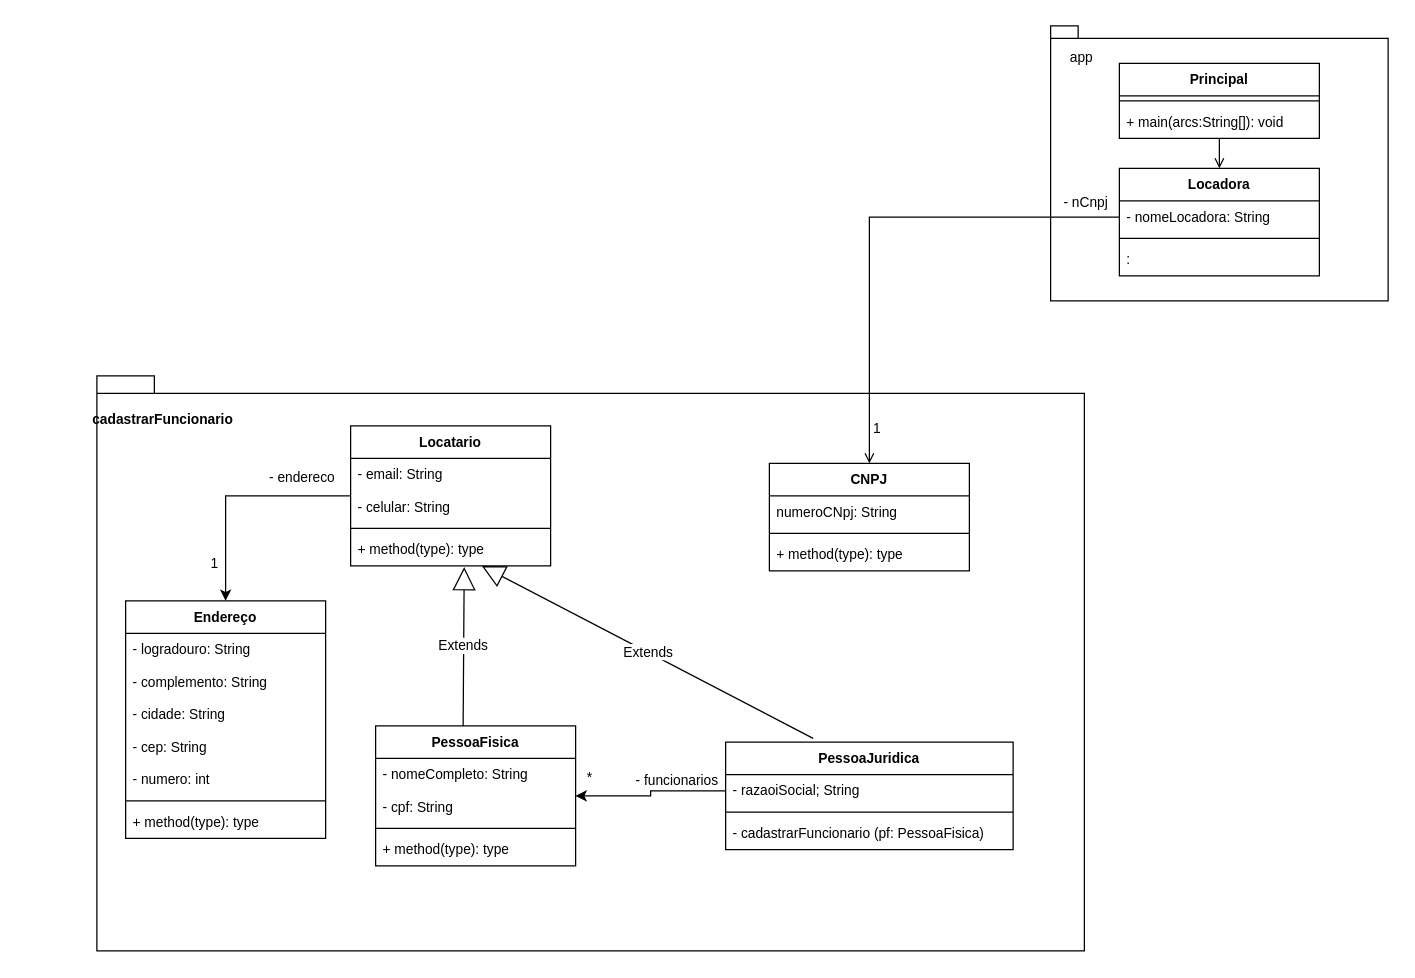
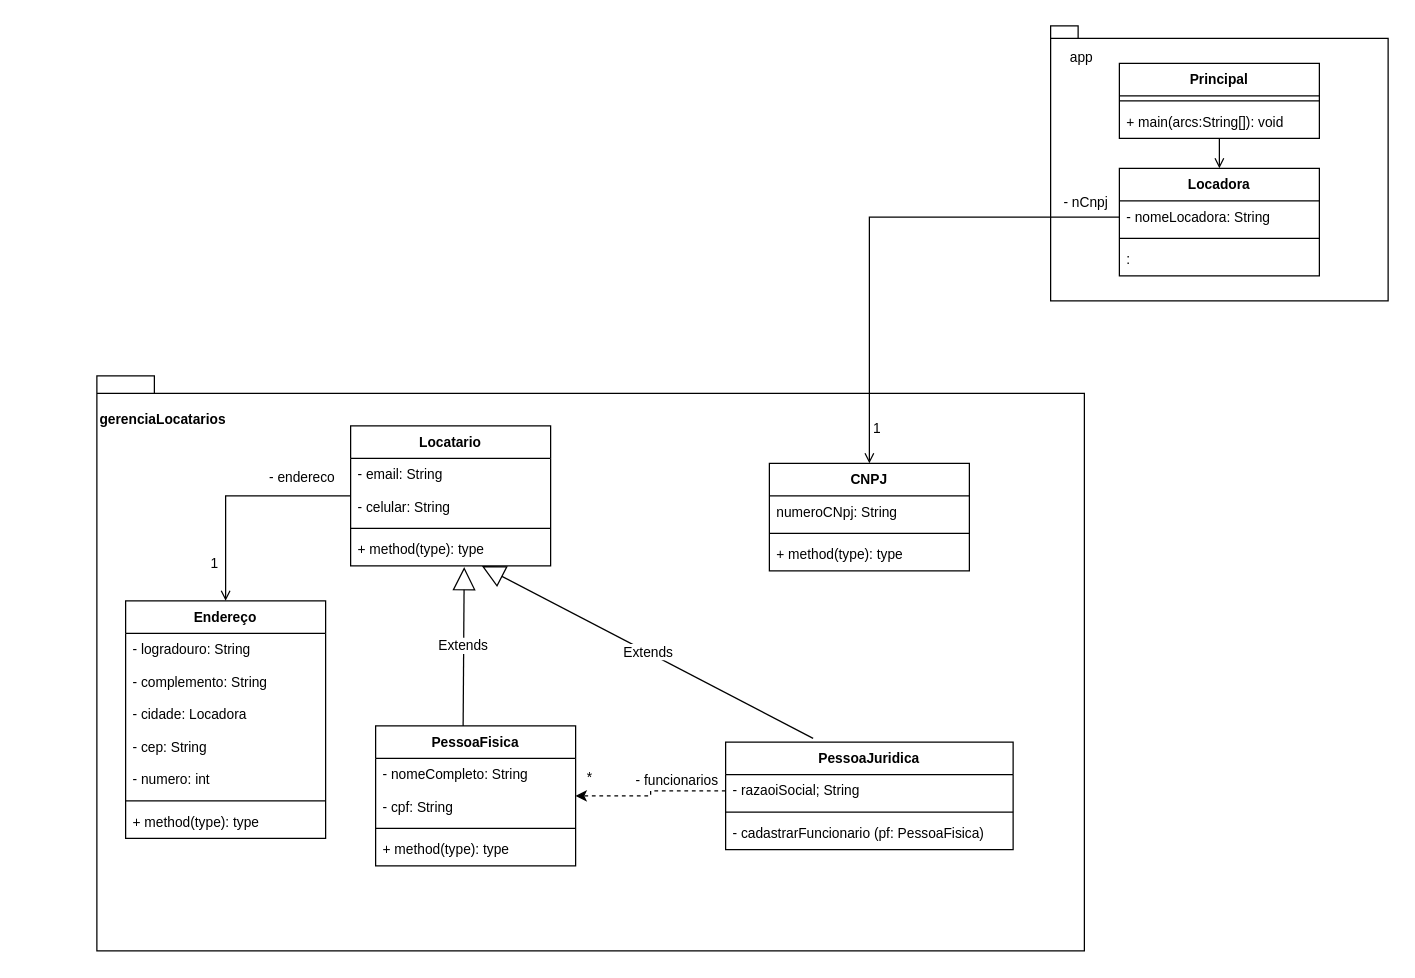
(163, 419) -> (163, 419)
(226, 591) -> (226, 593)
(185, 714) -> (195, 714)
(652, 791) -> (652, 791)
